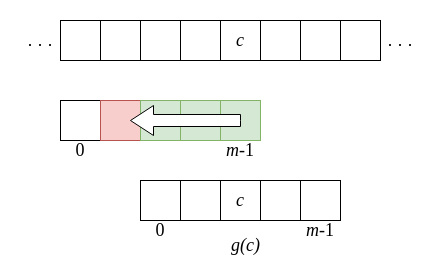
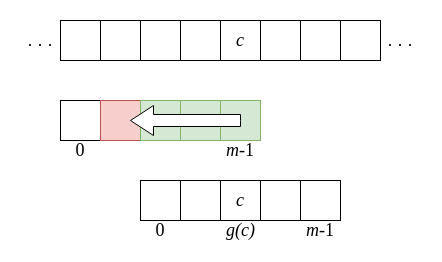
(246, 246) -> (241, 231)
